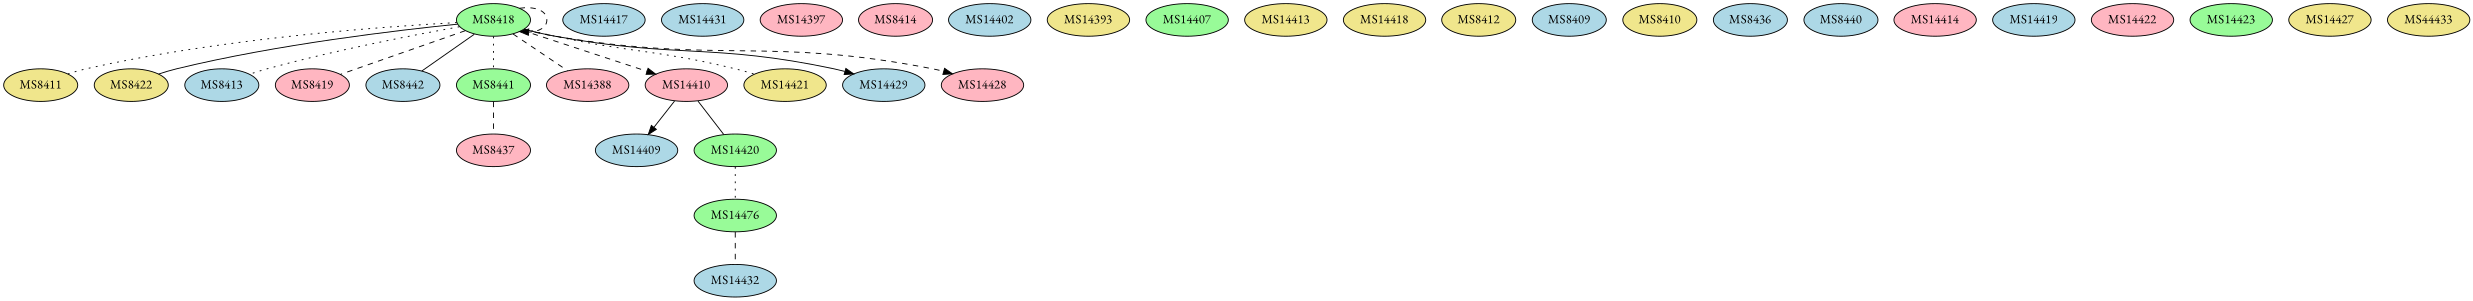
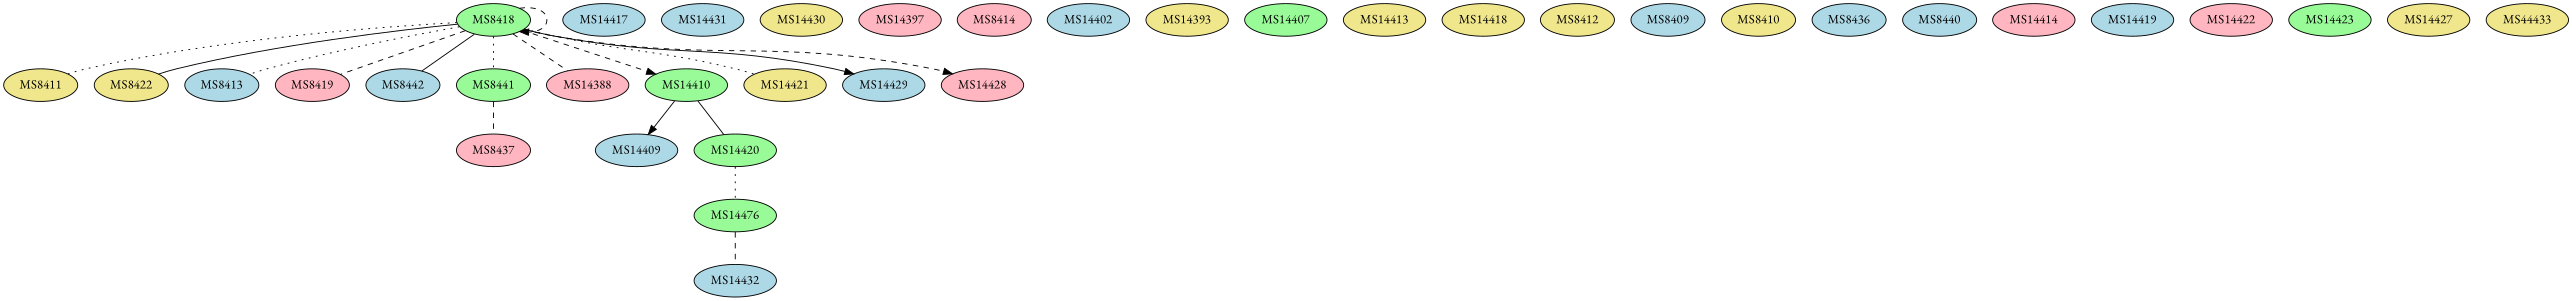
none -> (801, 20)
(686, 85) -> (686, 85)
